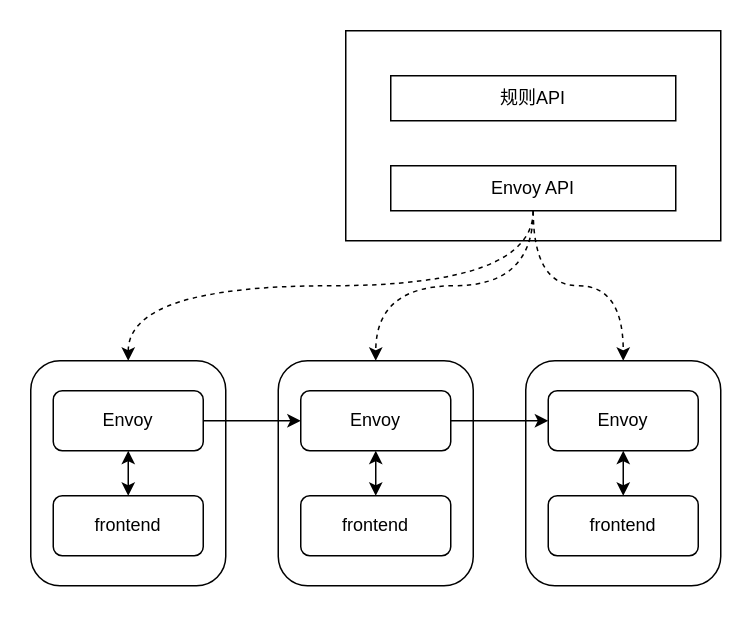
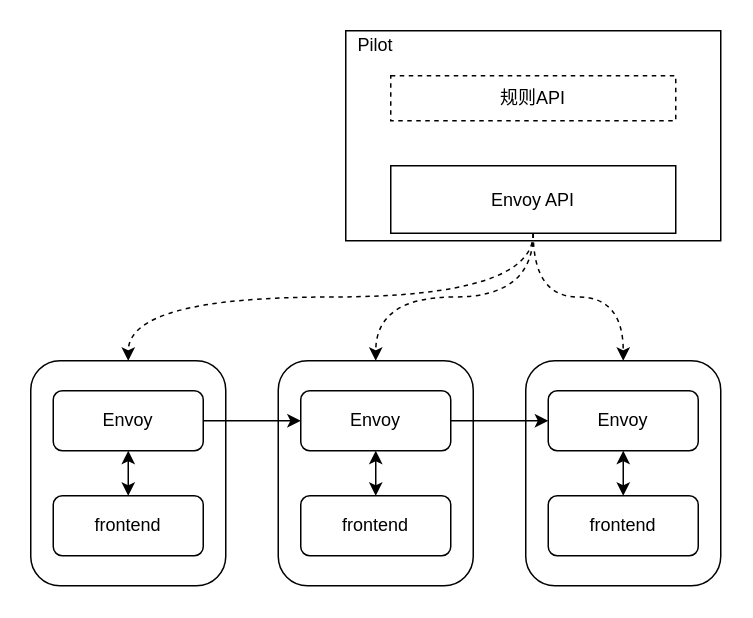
none -> (376, 46)
(533, 98) -> (533, 98)
(533, 188) -> (533, 200)
